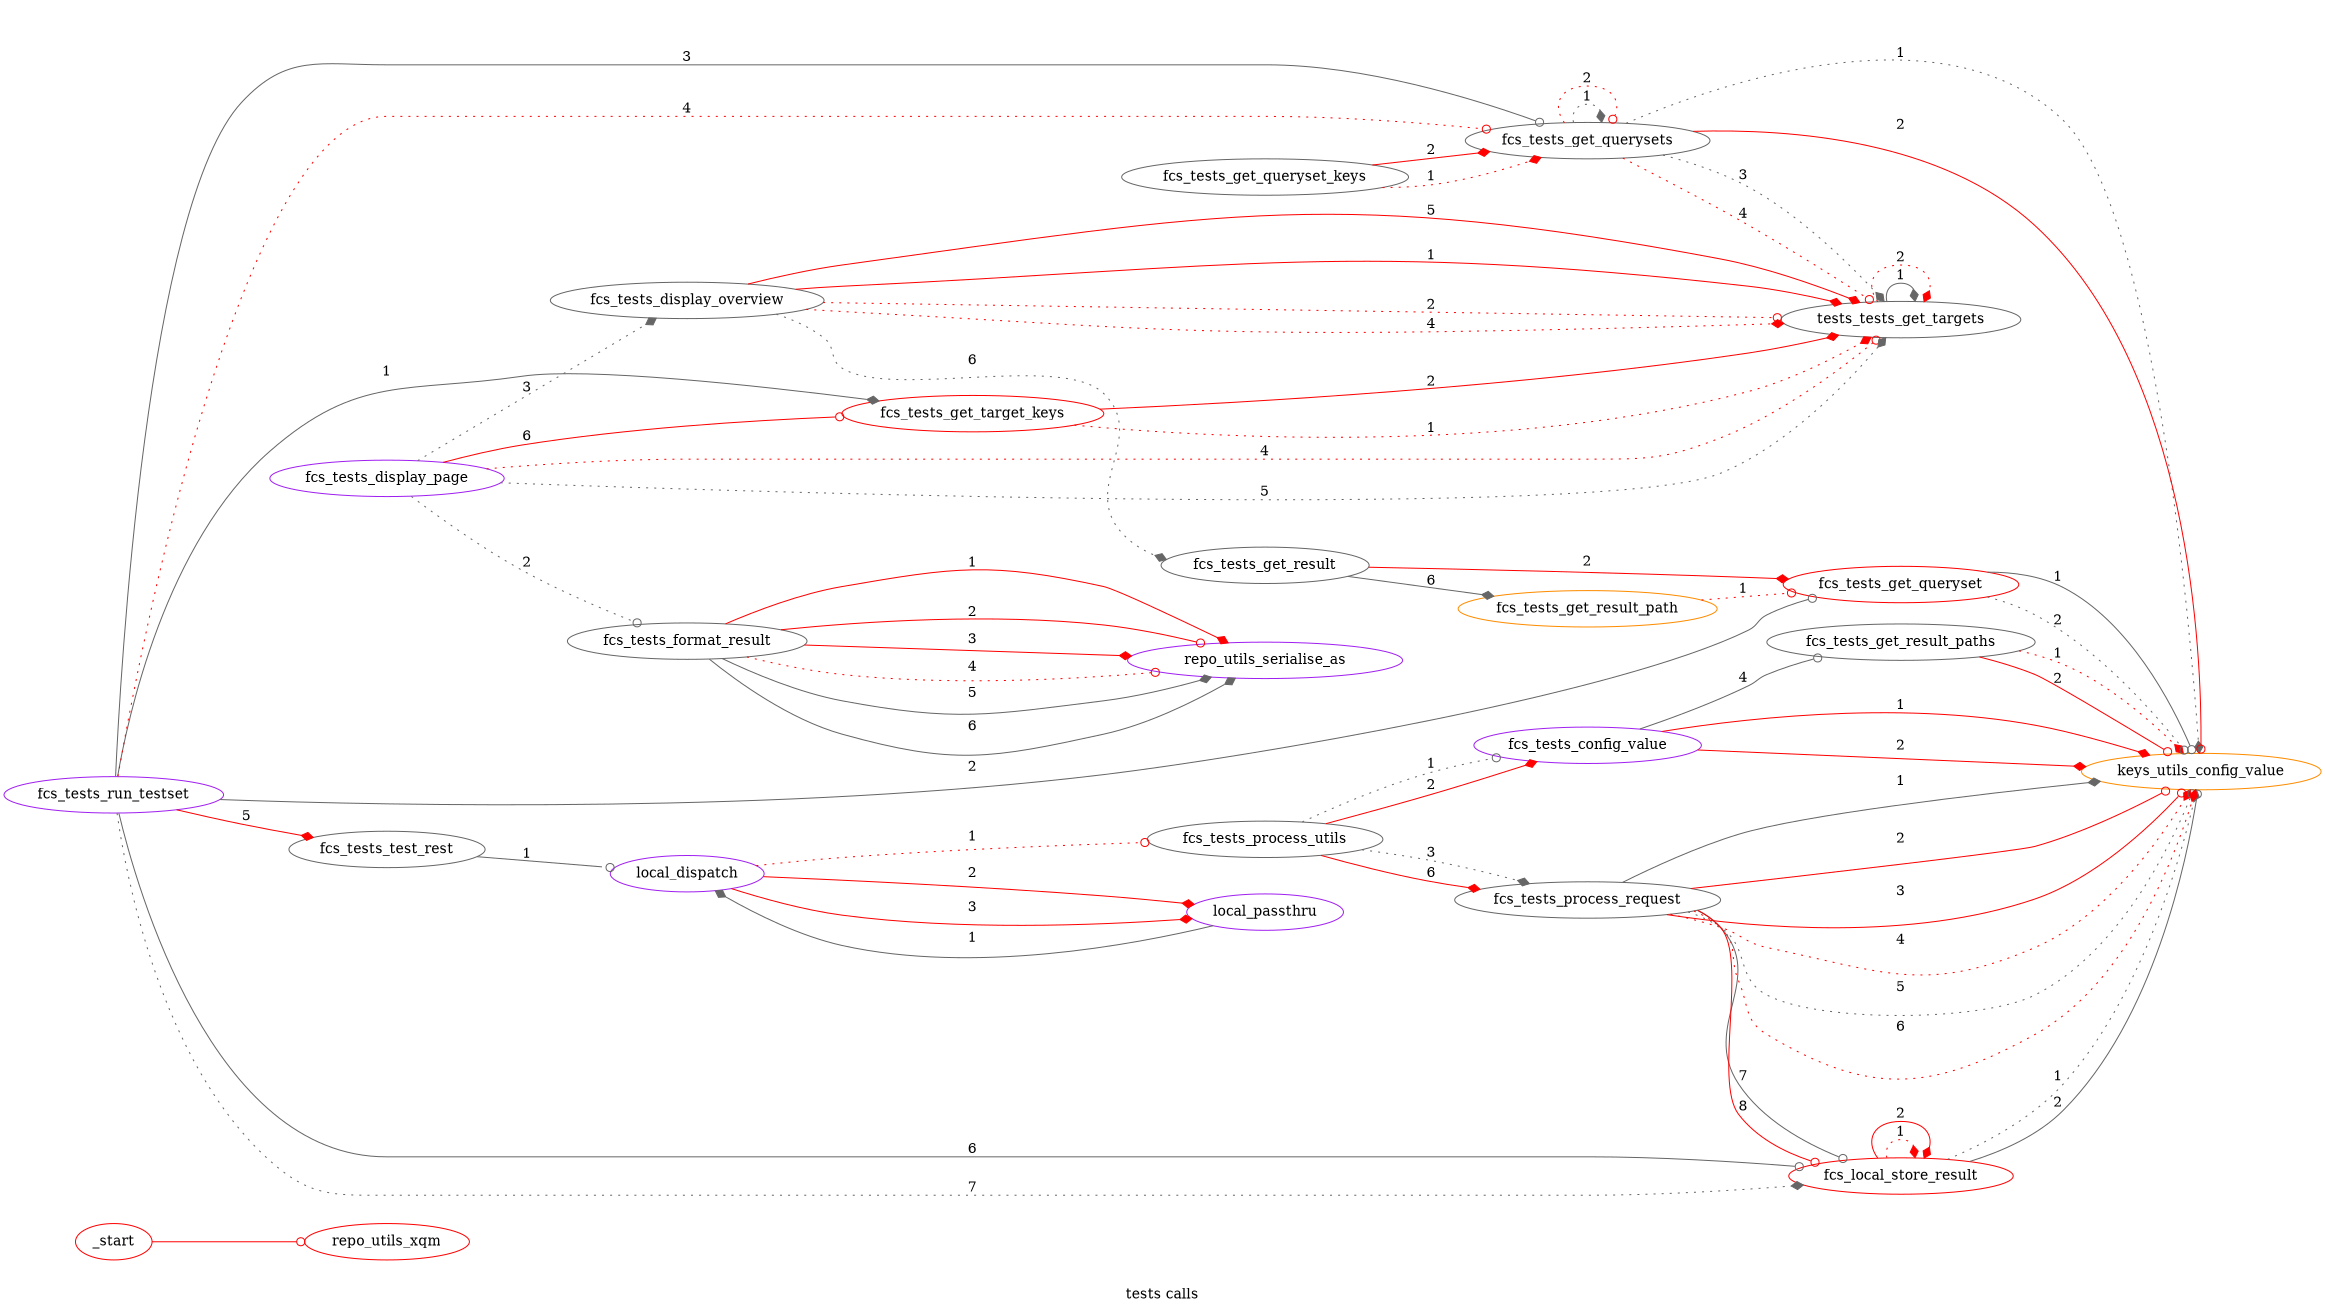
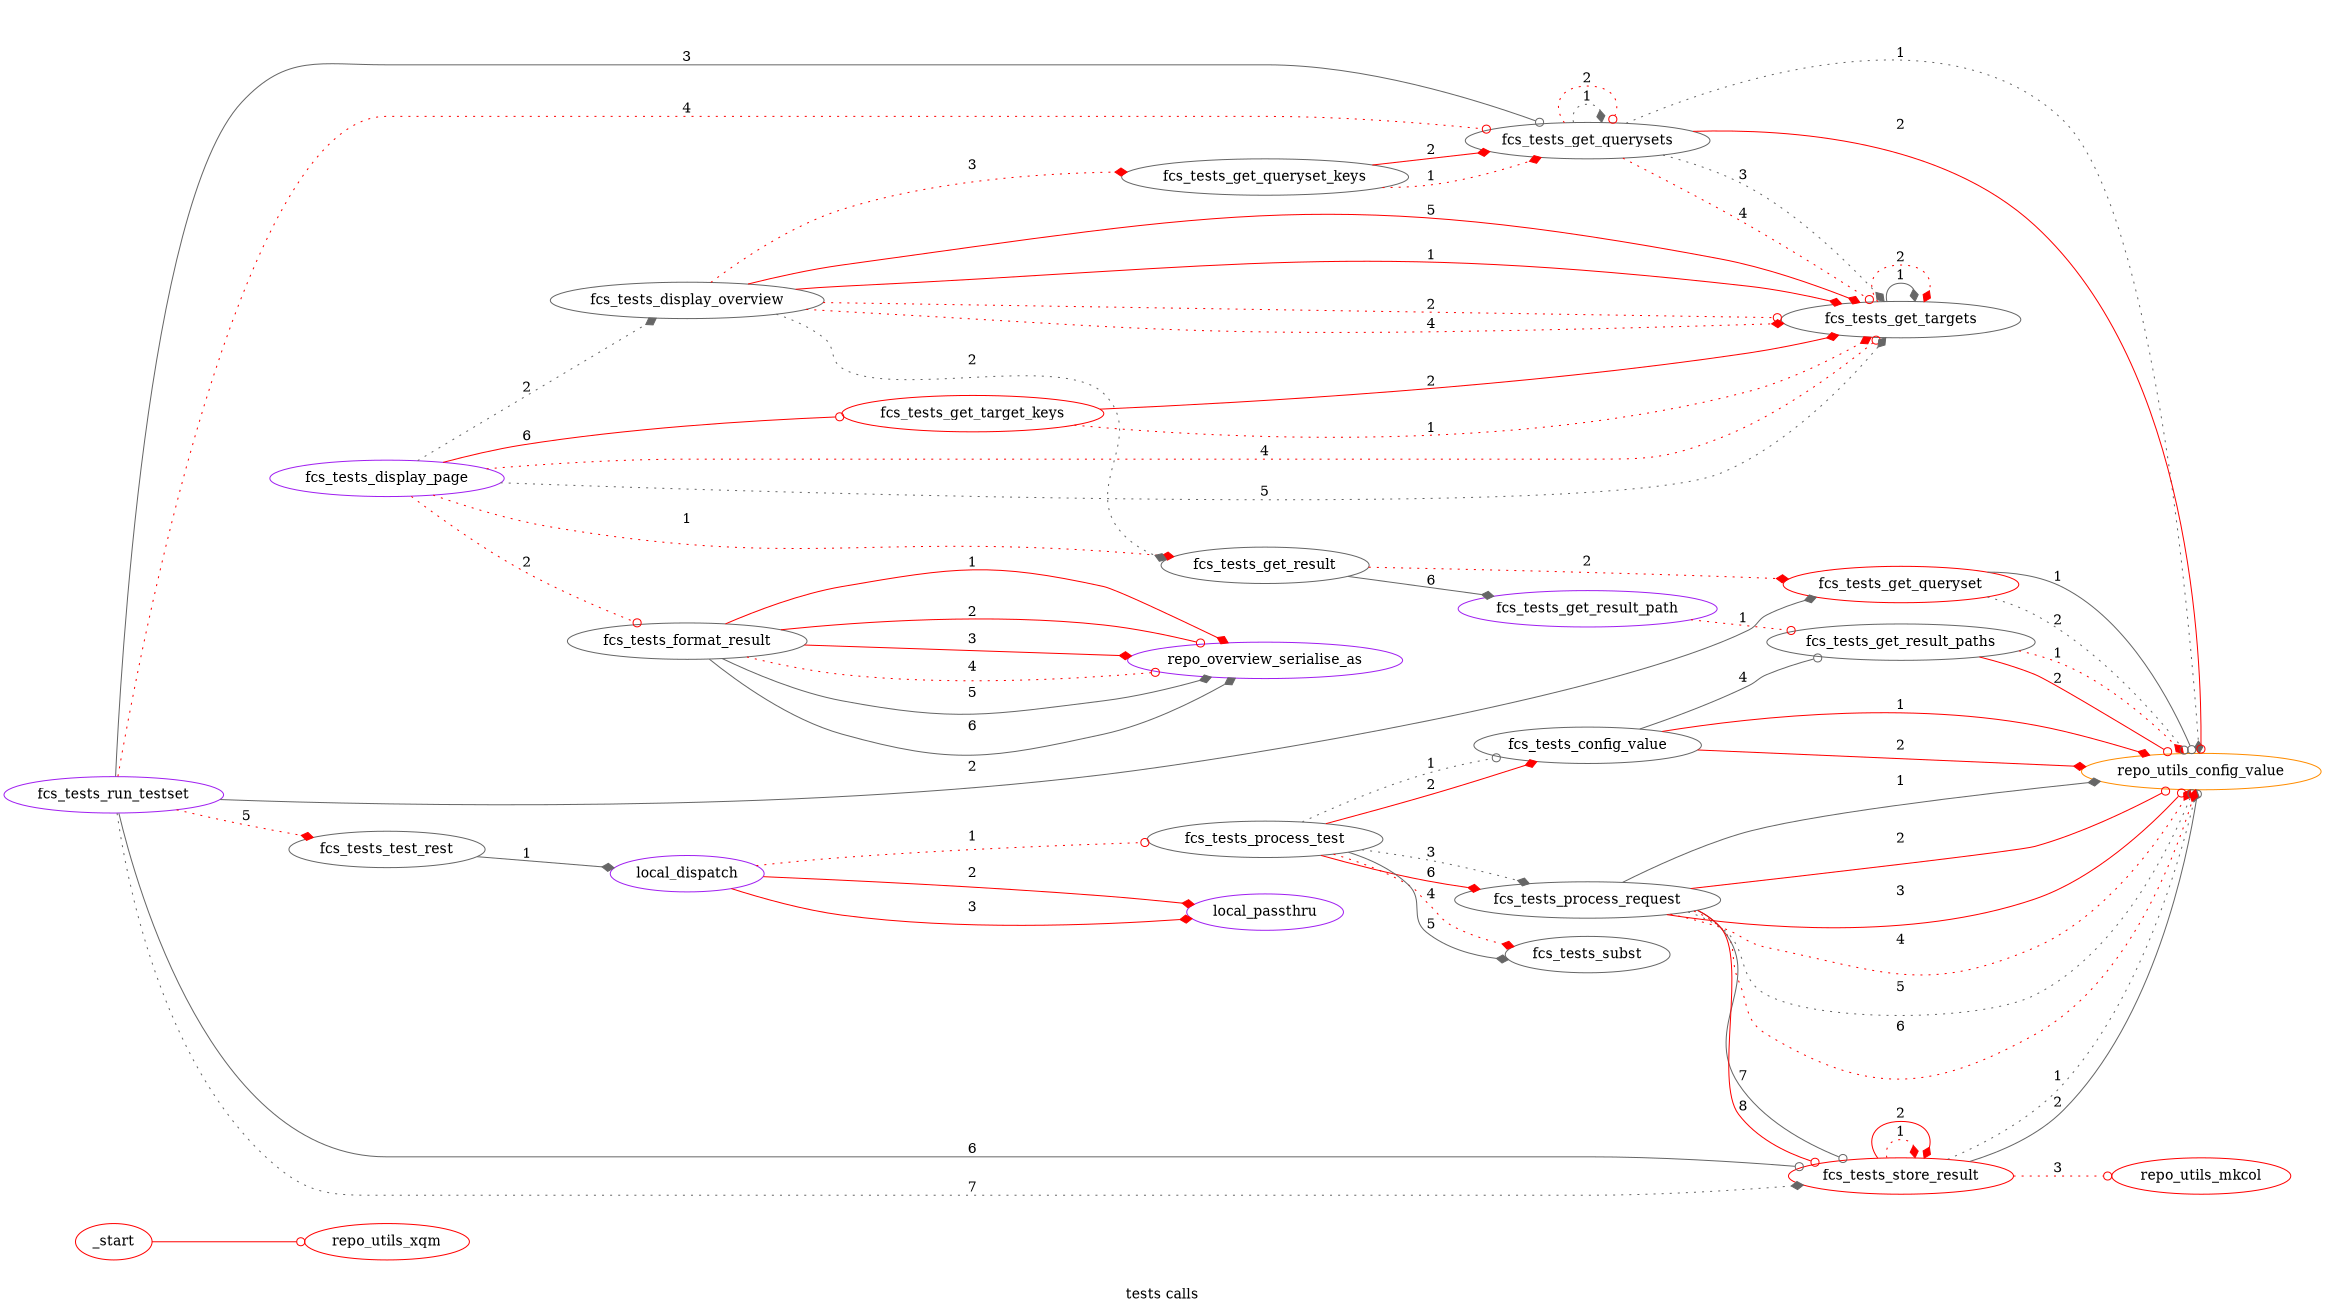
none -> (903, 194)
(1901, 320) -> (1901, 320)
(973, 361) -> (973, 361)
(527, 388) -> (527, 388)
(379, 393) -> none
none -> (795, 548)
(517, 568) -> (517, 568)
(1573, 572) -> (1573, 572)
(1744, 597) -> (1739, 625)
(1588, 609) -> (1588, 609)
(1265, 660) -> (1265, 660)
(1588, 745) -> (1588, 745)
(2201, 772) -> (2201, 772)
(1027, 782) -> (1027, 782)
(239, 824) -> (239, 824)
(1265, 839) -> (1265, 839)
(540, 862) -> (540, 862)
none -> (1588, 955)
(965, 957) -> none
(1901, 1176) -> (1901, 1176)
none -> (2201, 1176)
